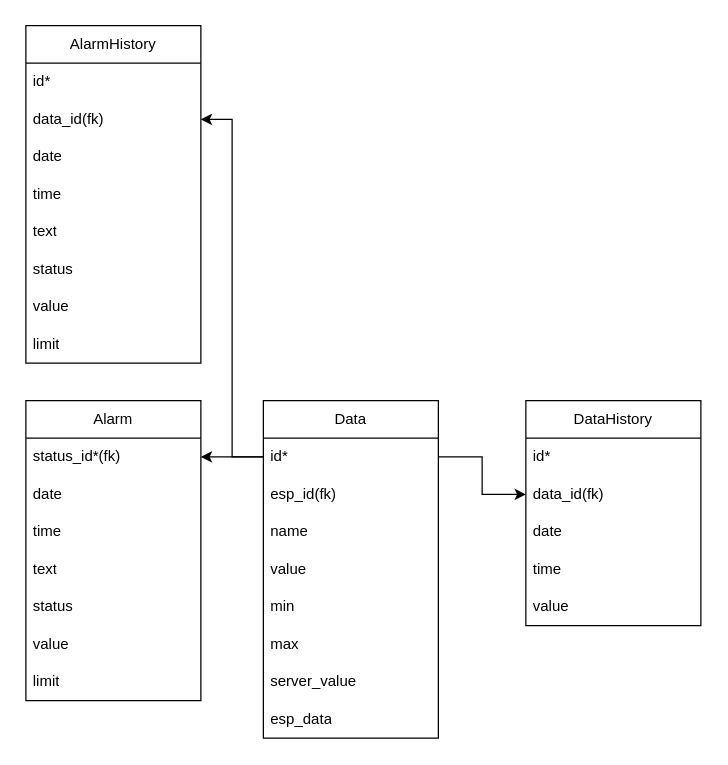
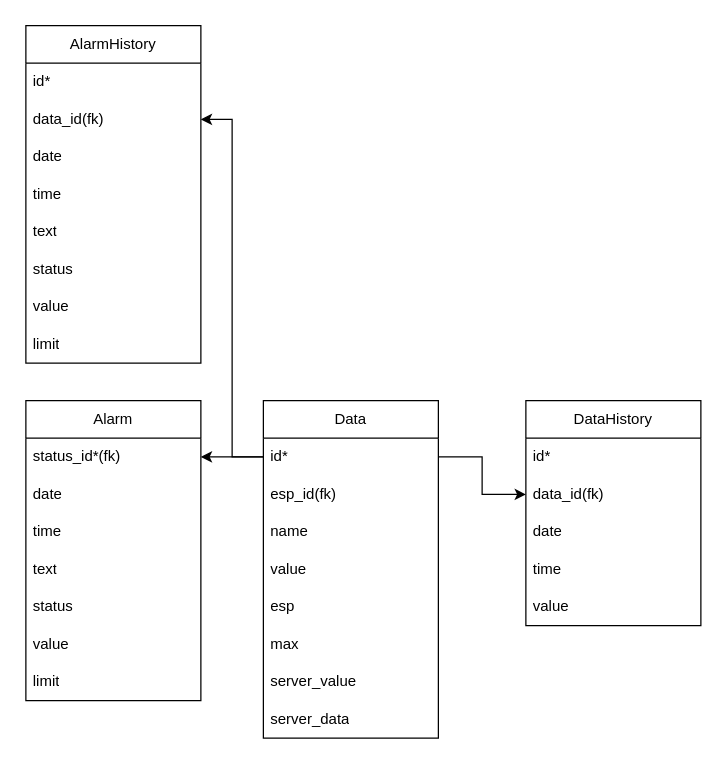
(281, 607) -> (283, 607)
(304, 719) -> (317, 719)
